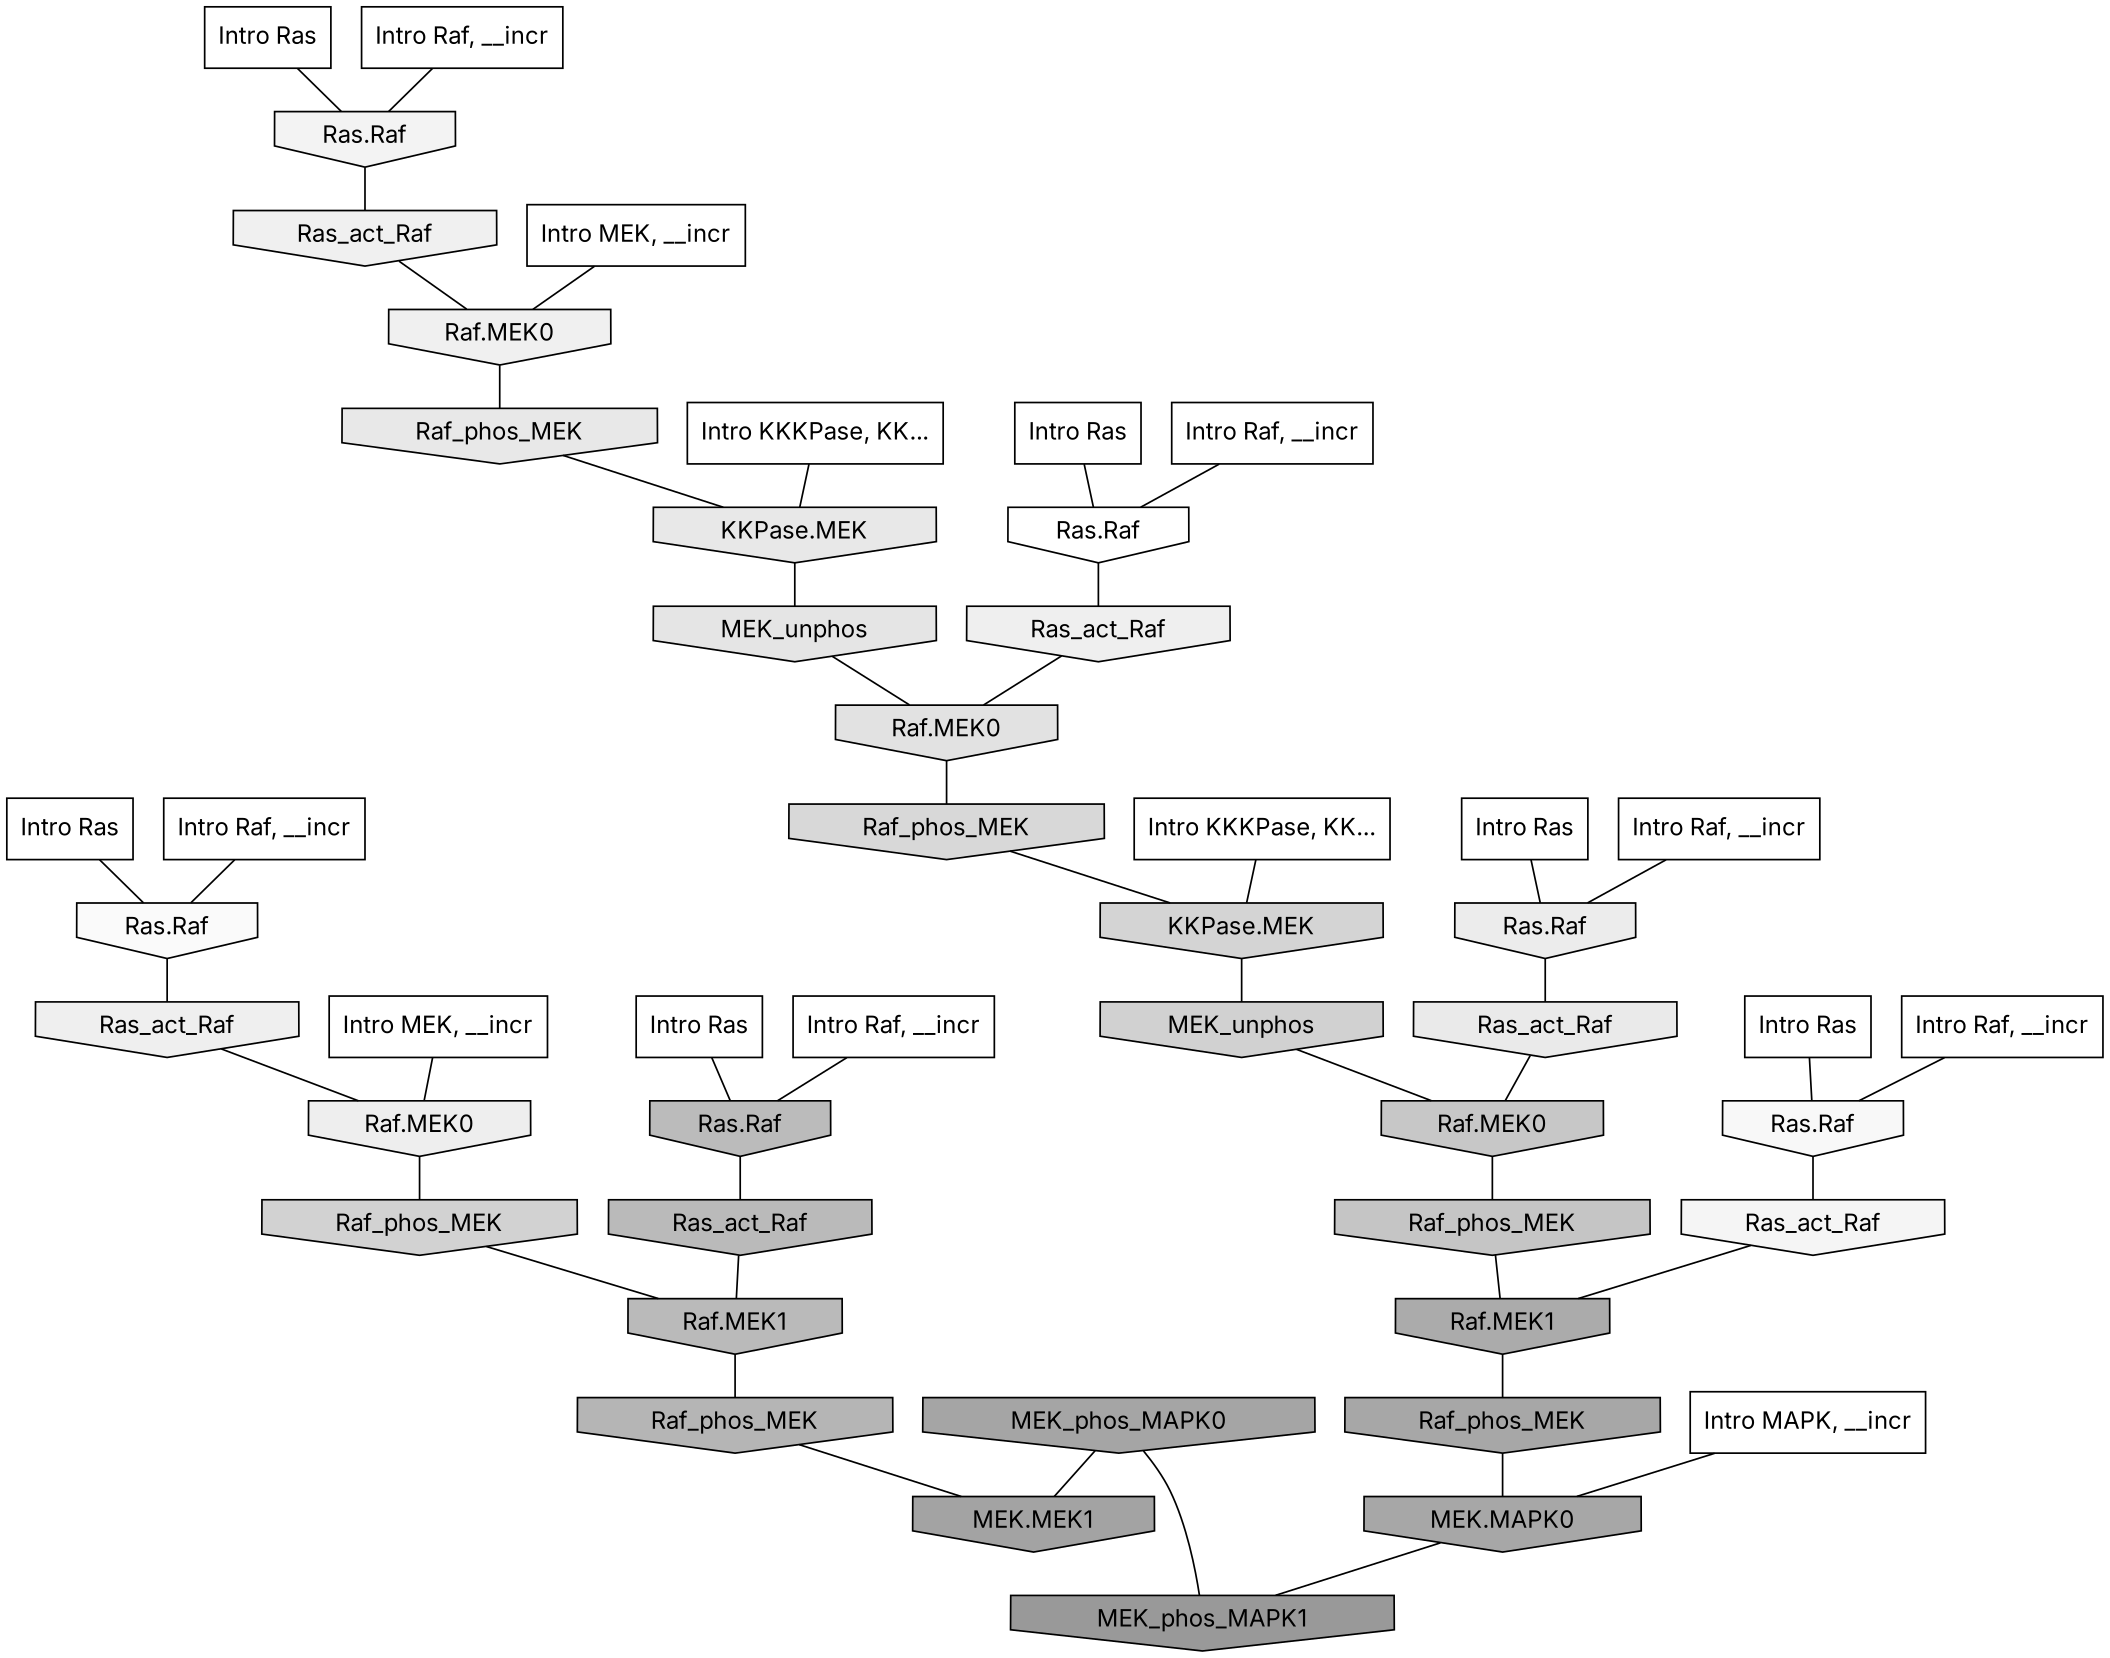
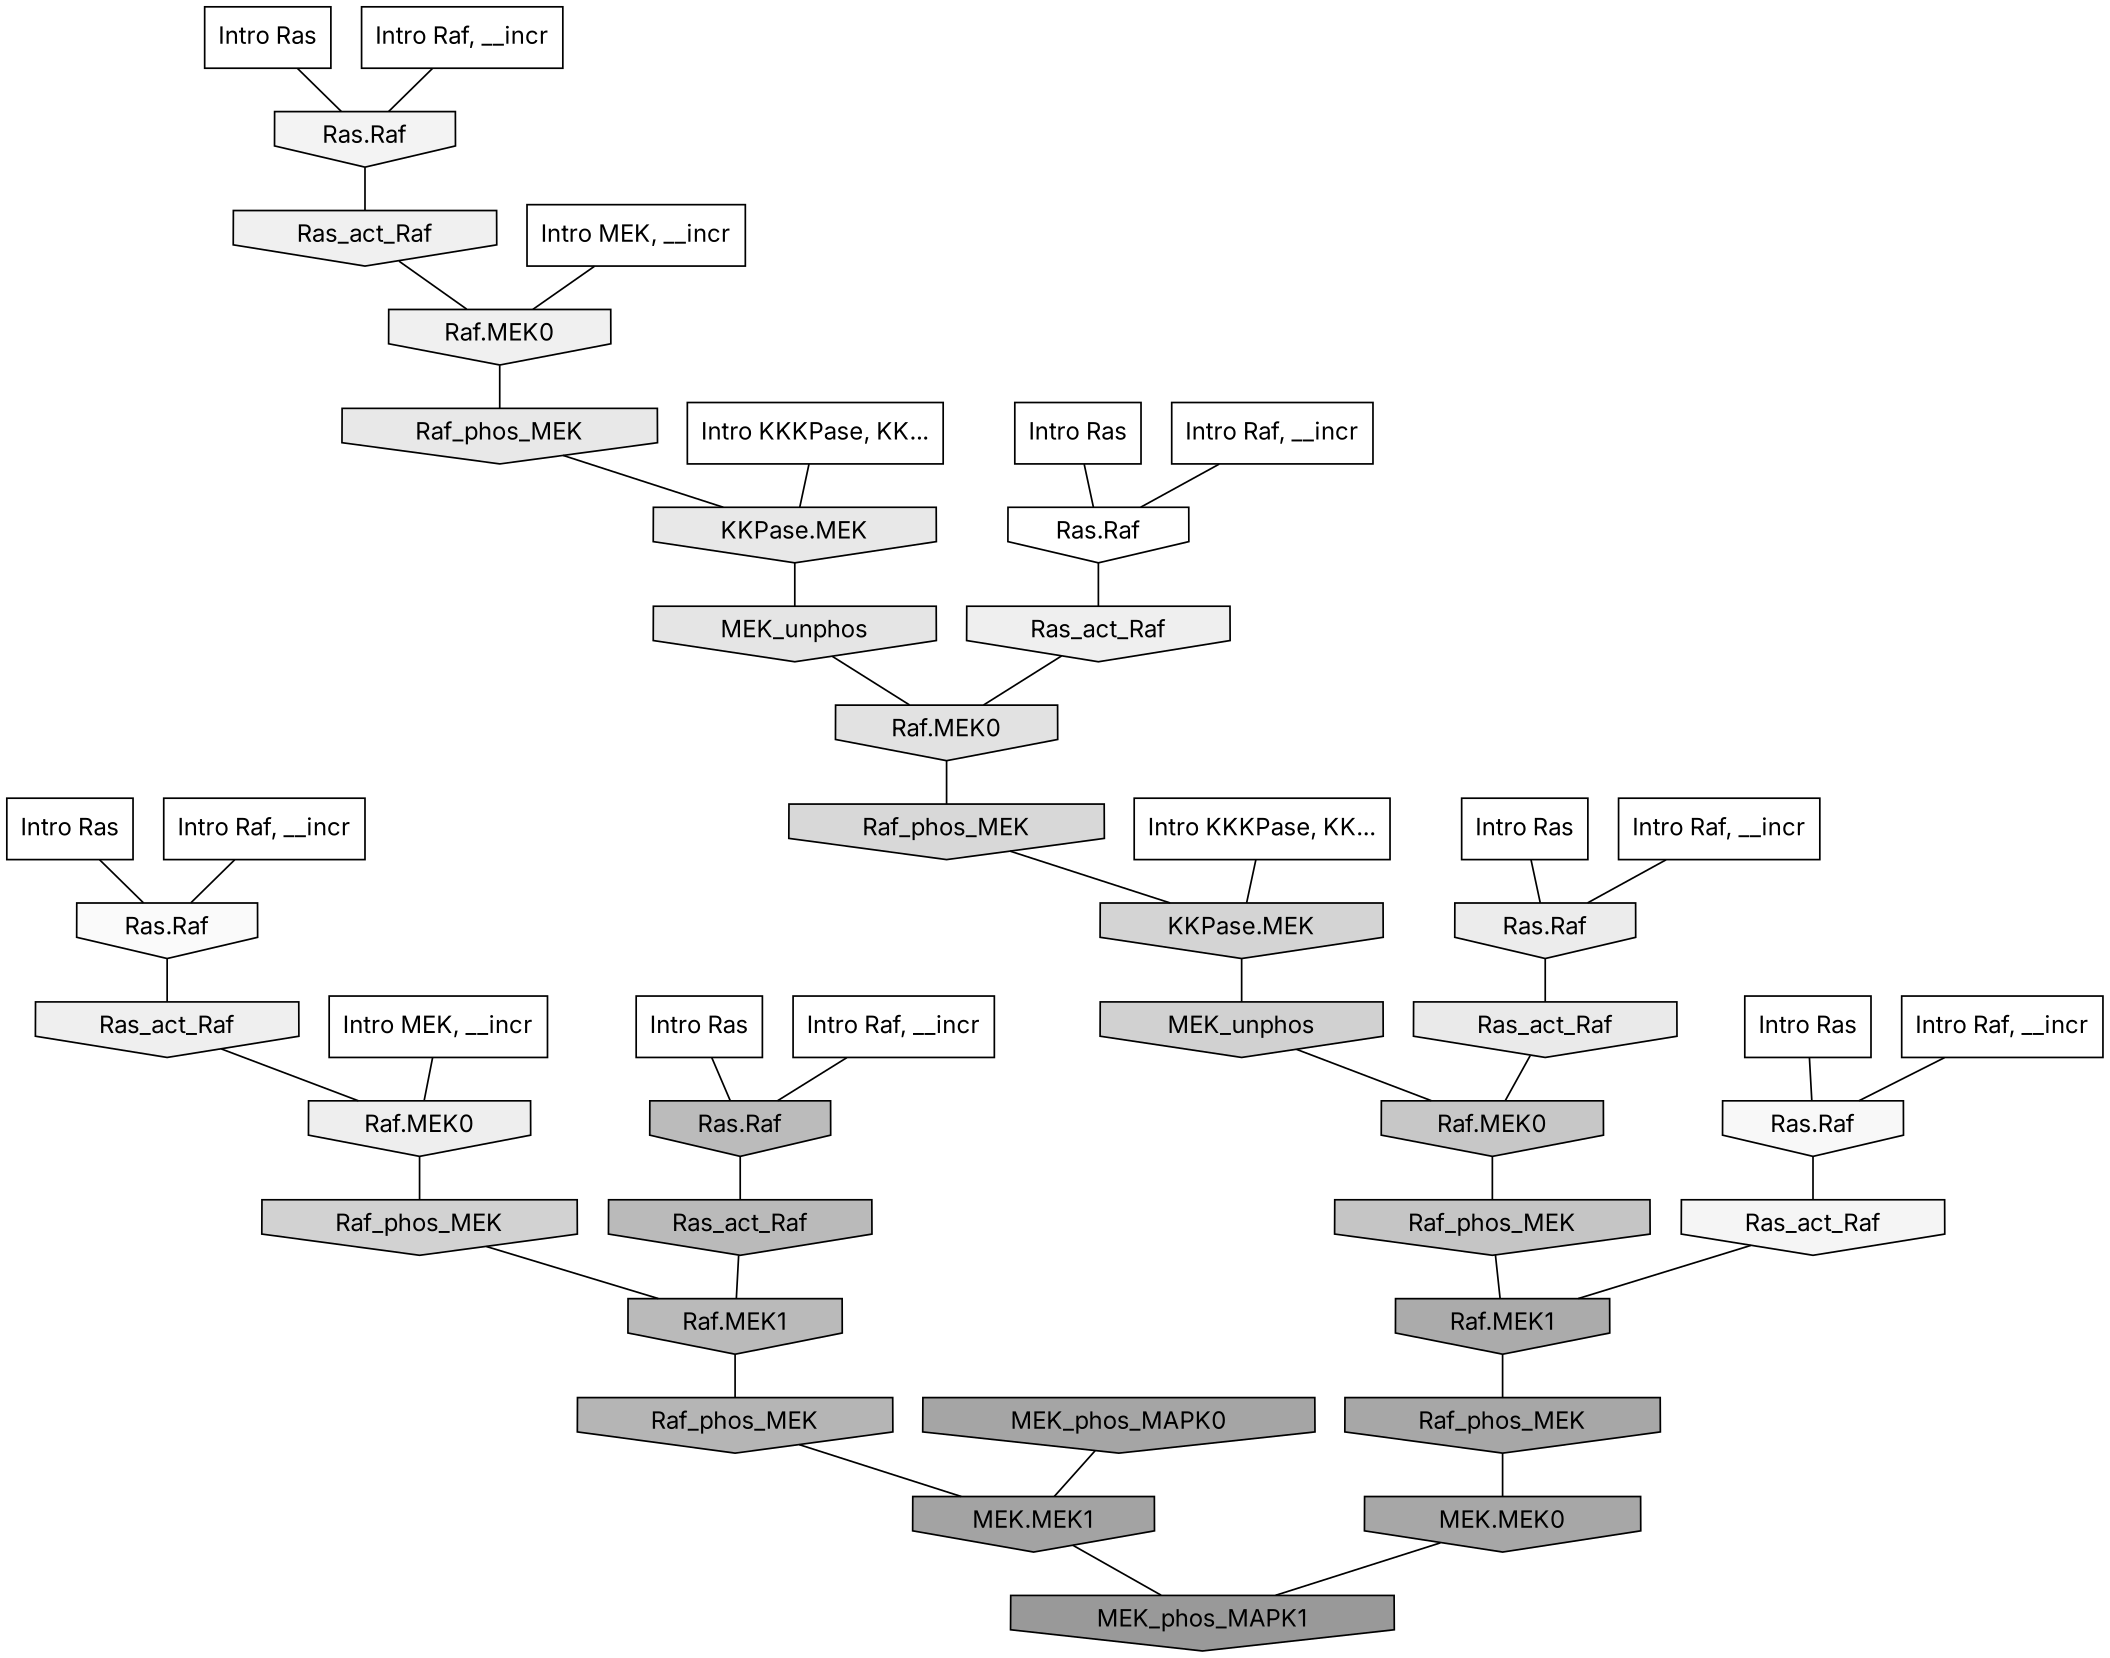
(1808, 1422) -> none
(1181, 1519) -> (1117, 1570)
(1503, 1521) -> (1503, 1521)
